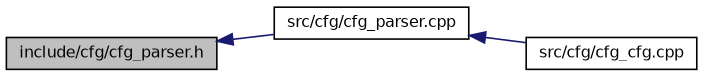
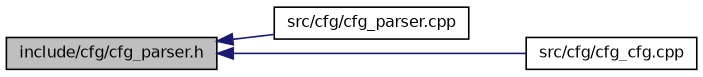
(506, 40) -> (380, 53)
